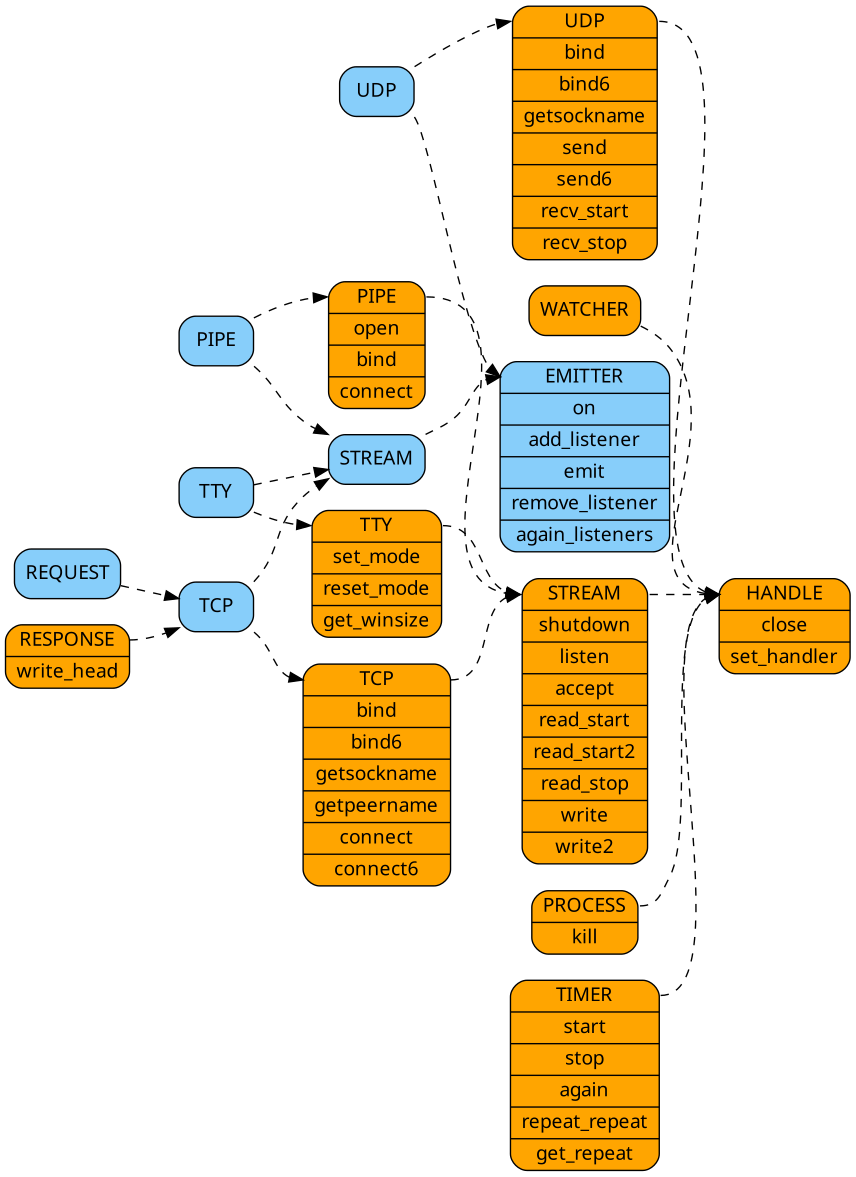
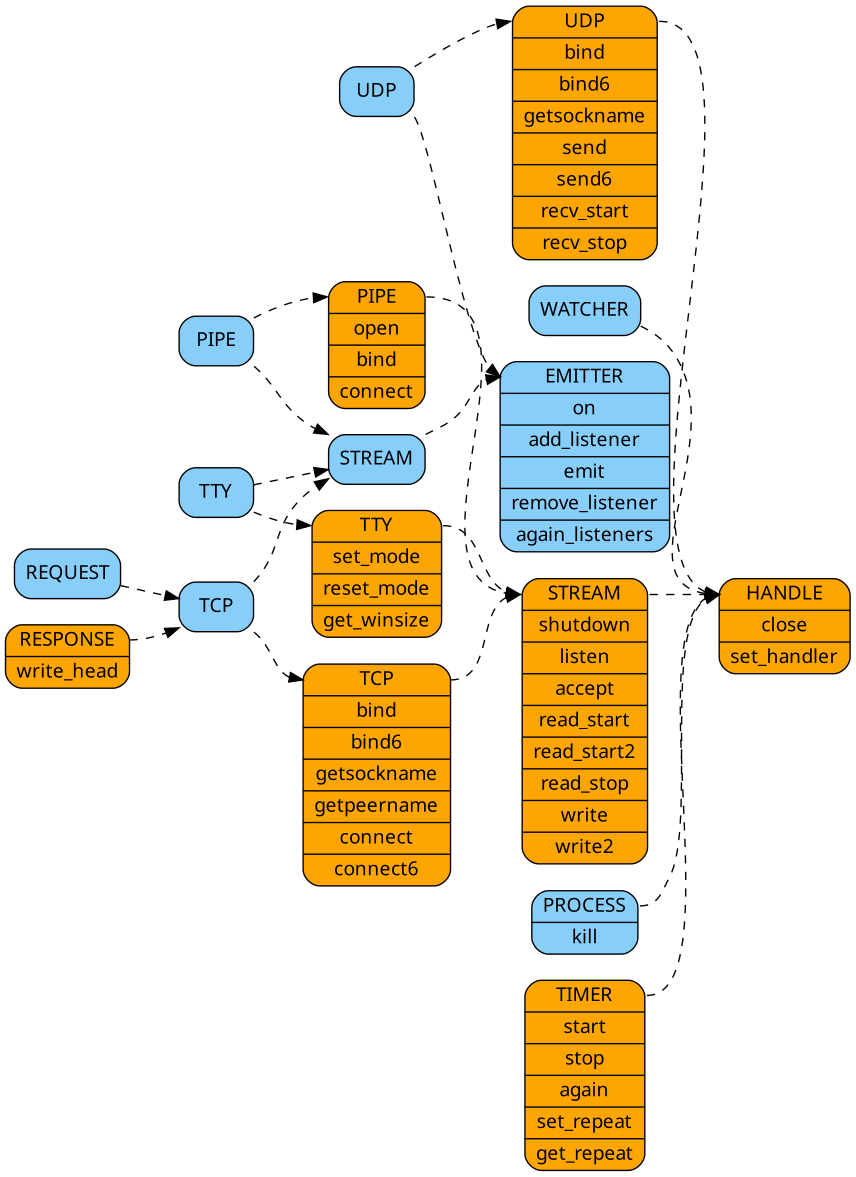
(585, 311) -> (585, 311)
(585, 922) -> (585, 922)
(585, 1122) -> (585, 1122)
